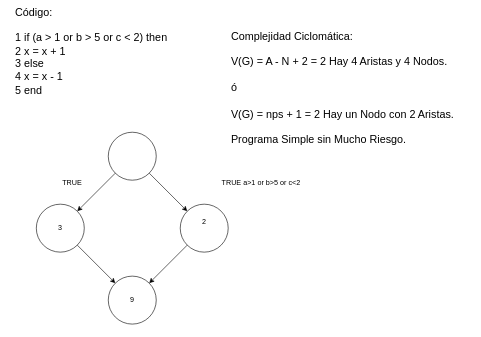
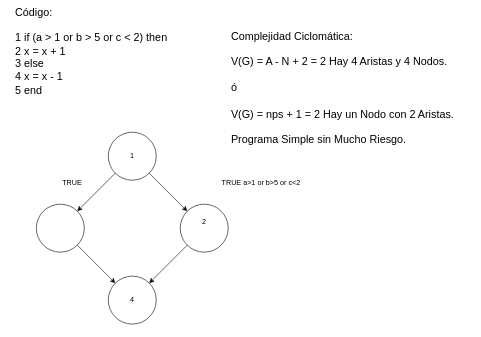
none -> (132, 156)
(60, 228) -> none
(132, 300) -> (132, 300)
